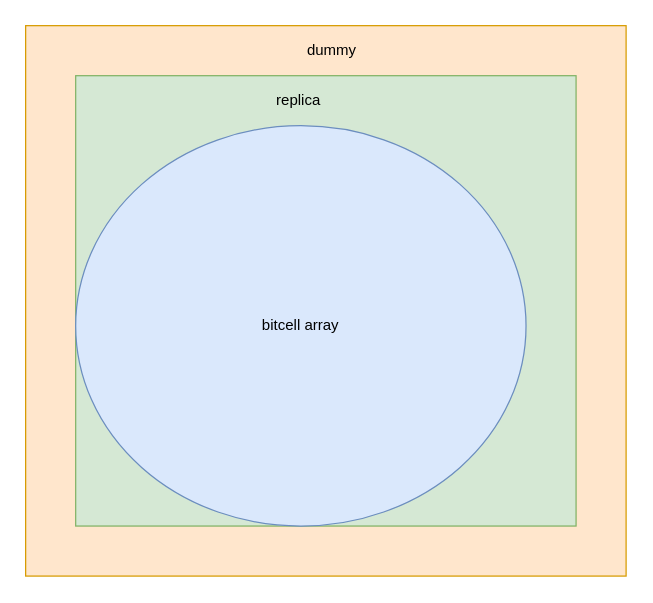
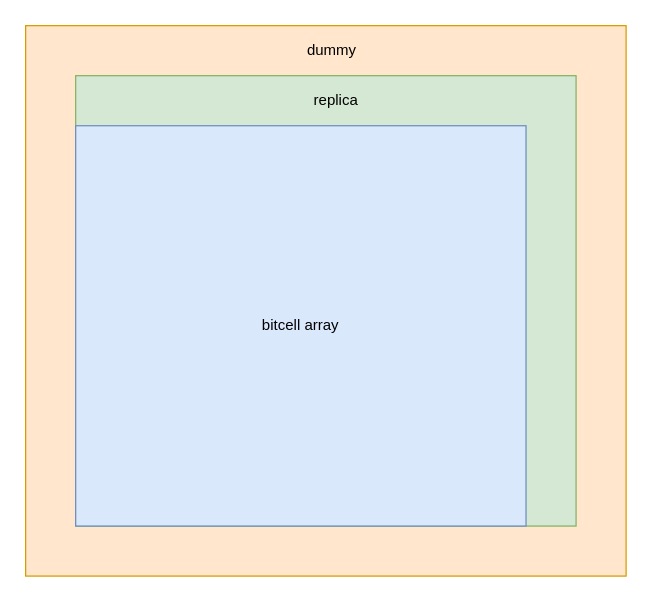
(301, 101) -> (338, 101)
(301, 326) -> (301, 326)
